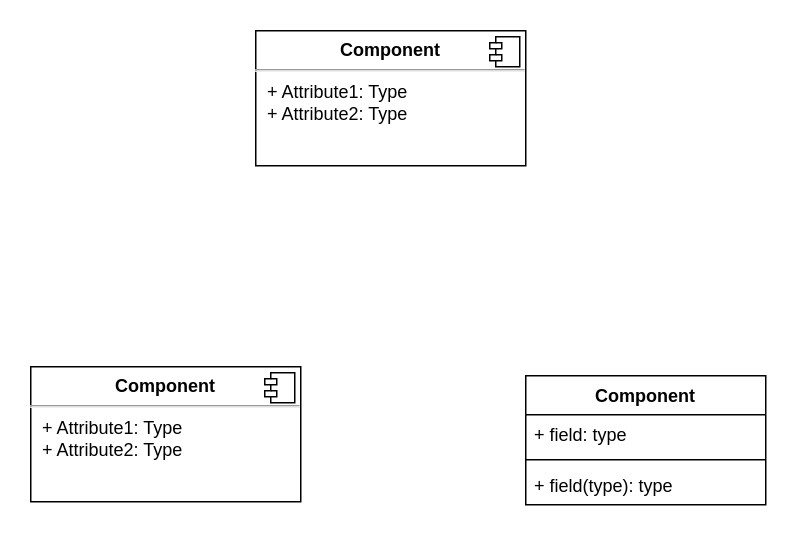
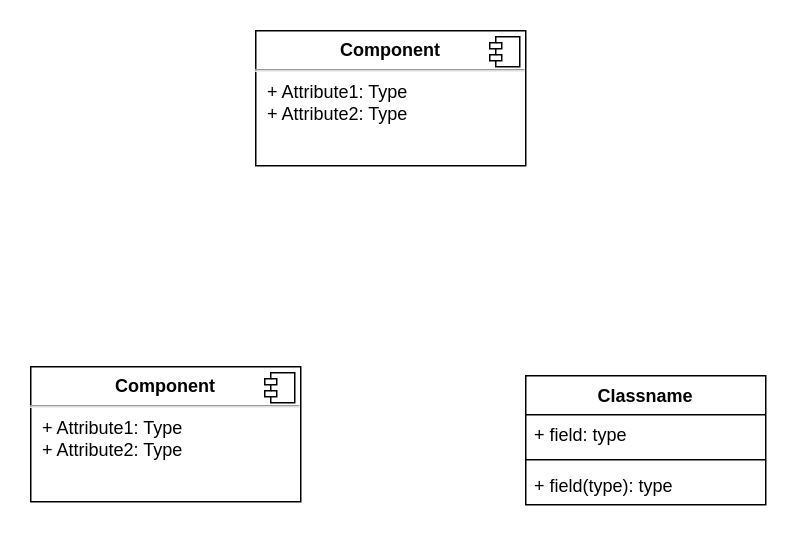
(646, 397) -> (646, 397)
